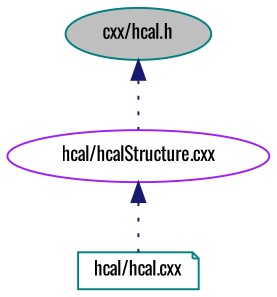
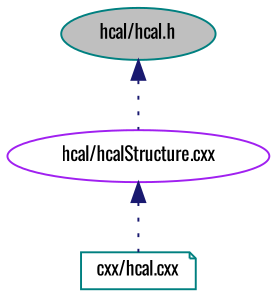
(138, 34) -> (138, 34)
(138, 271) -> (138, 271)
